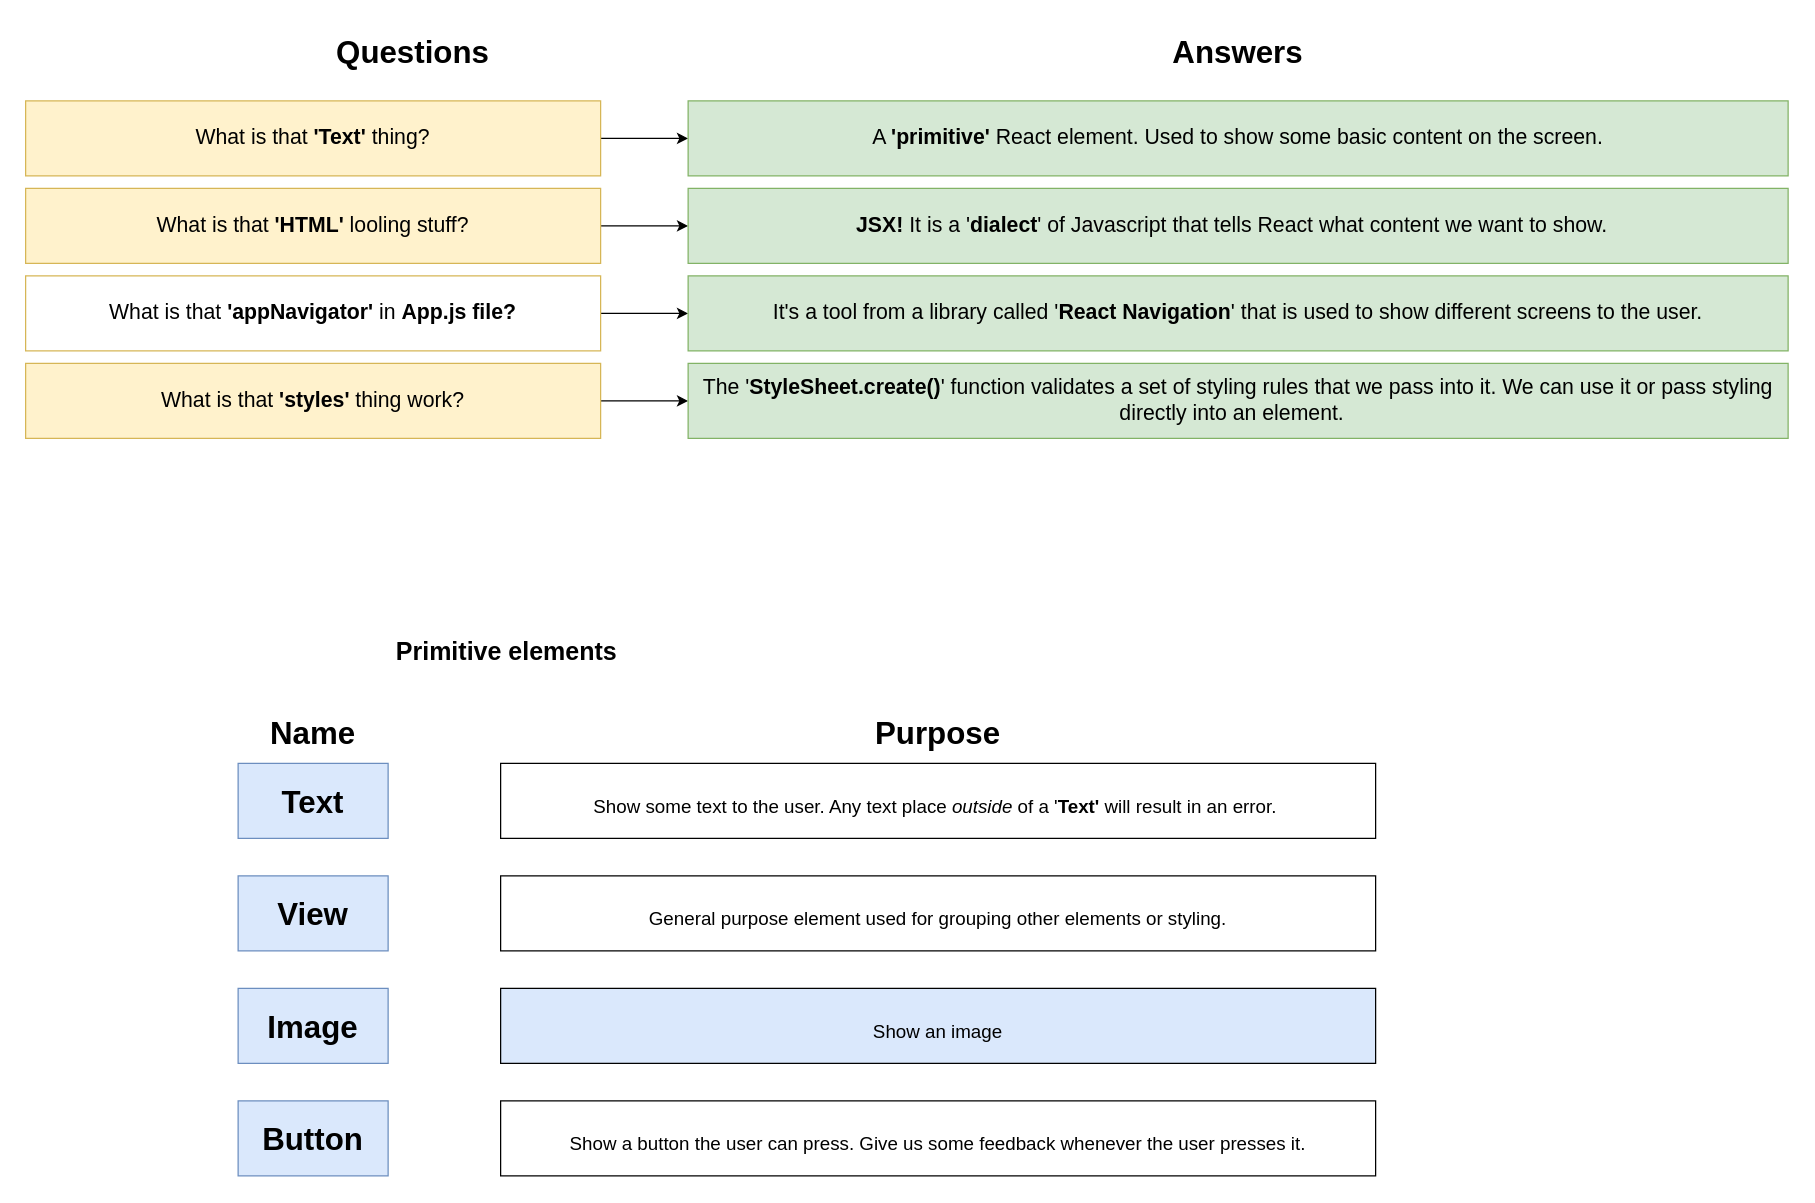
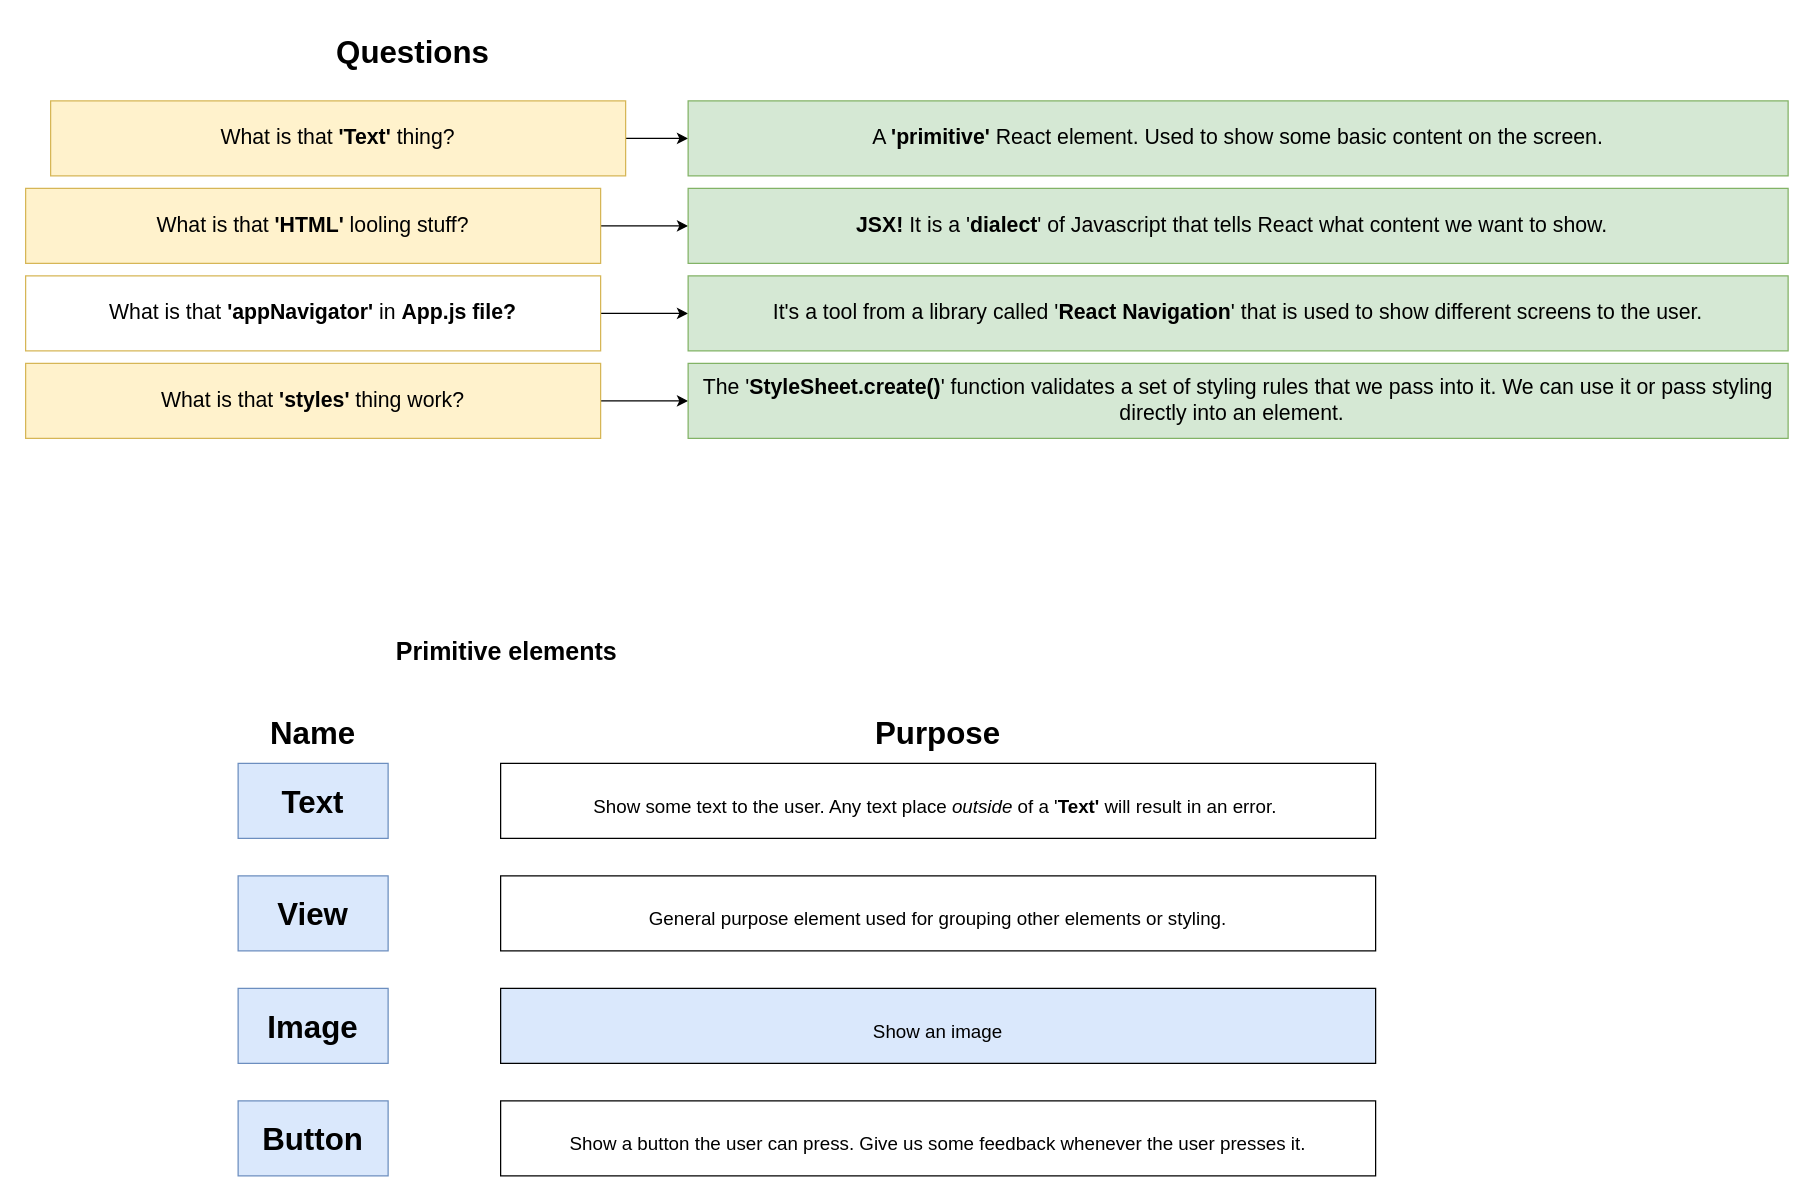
(1238, 51) -> none
(313, 138) -> (338, 138)
